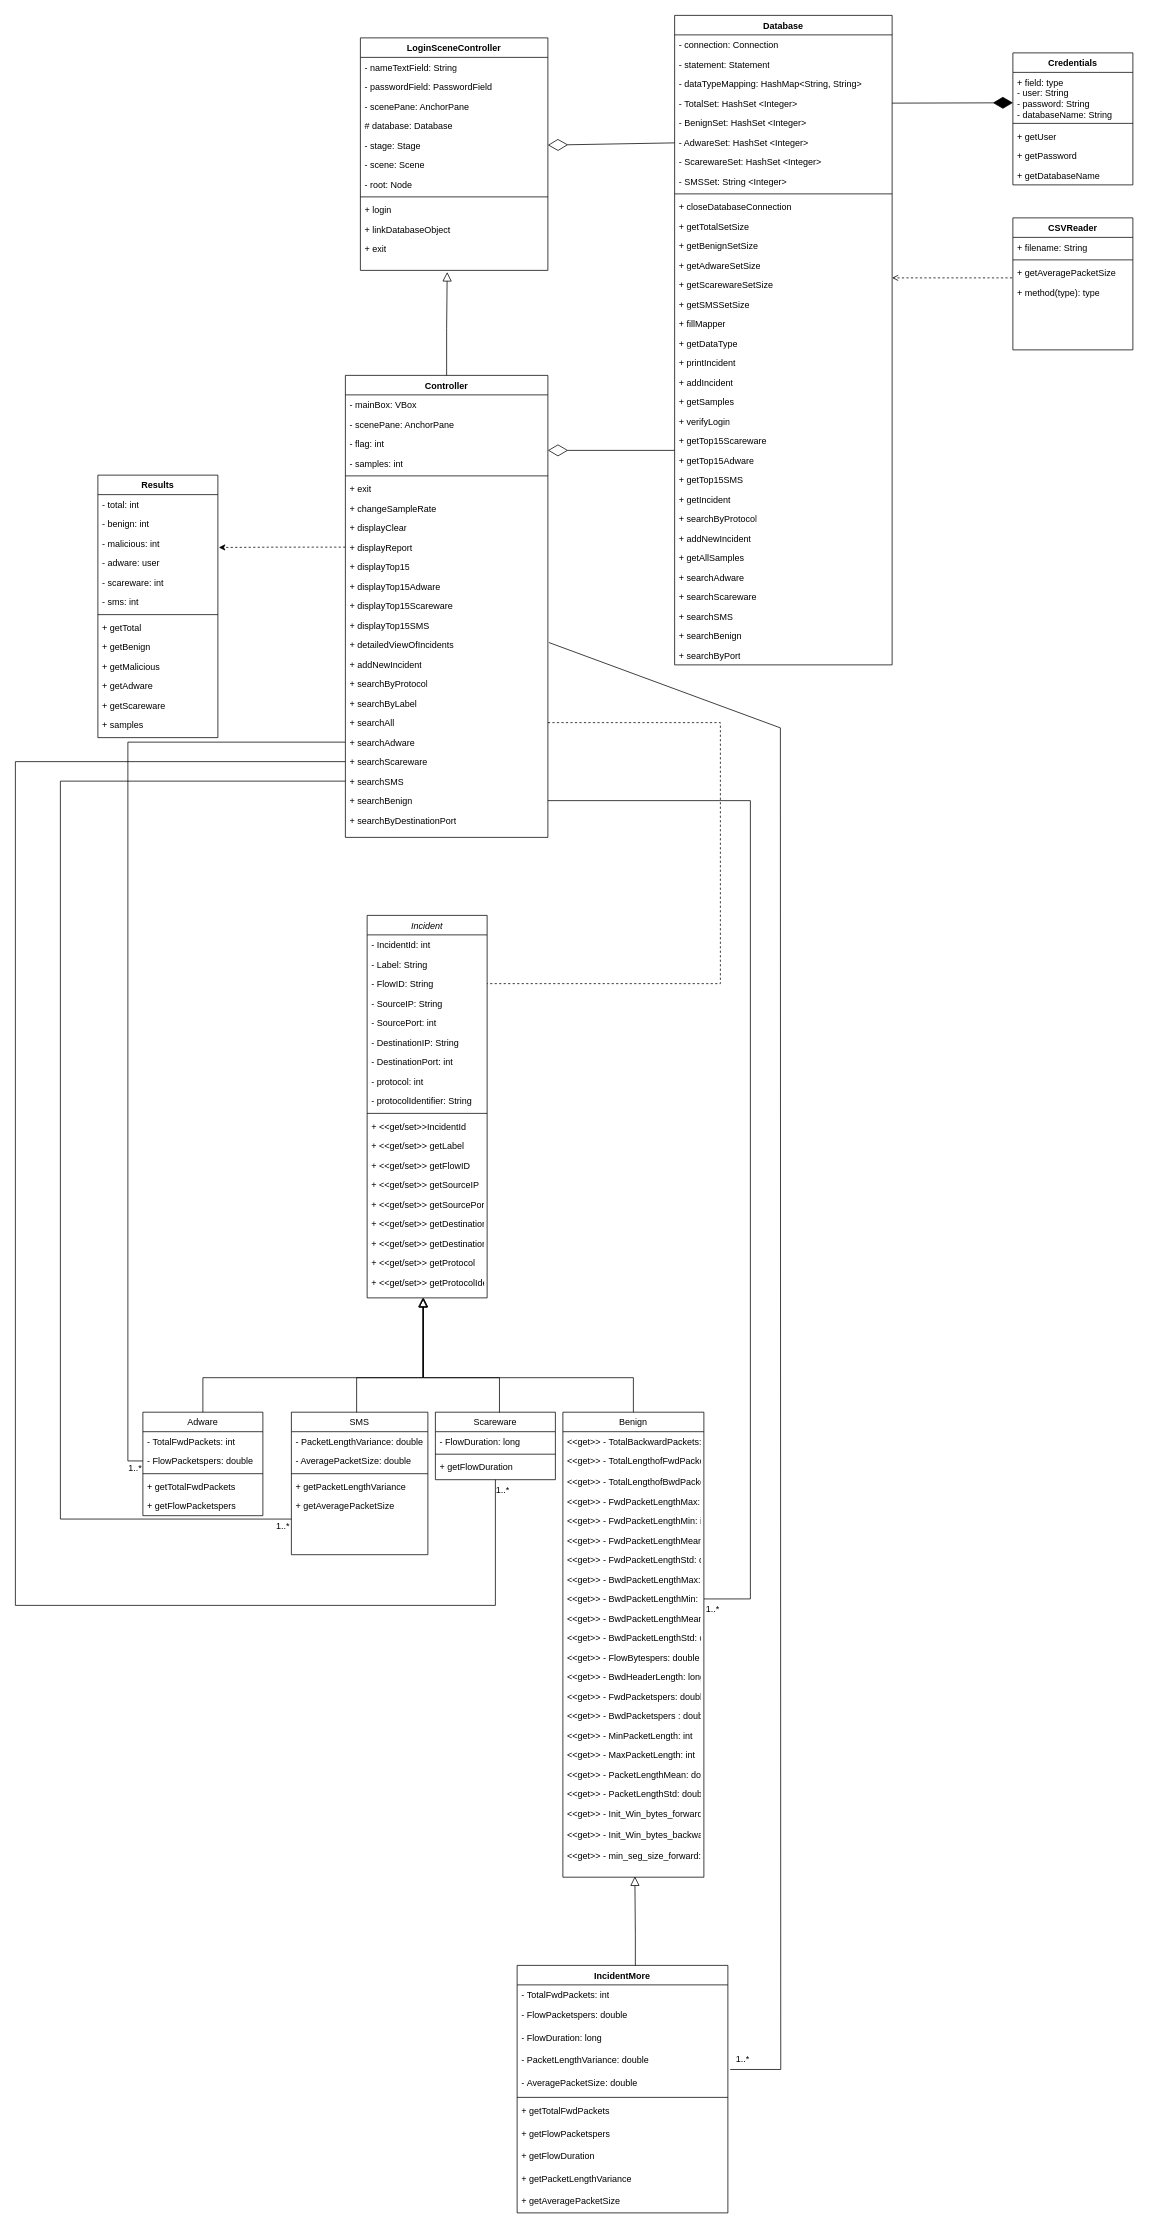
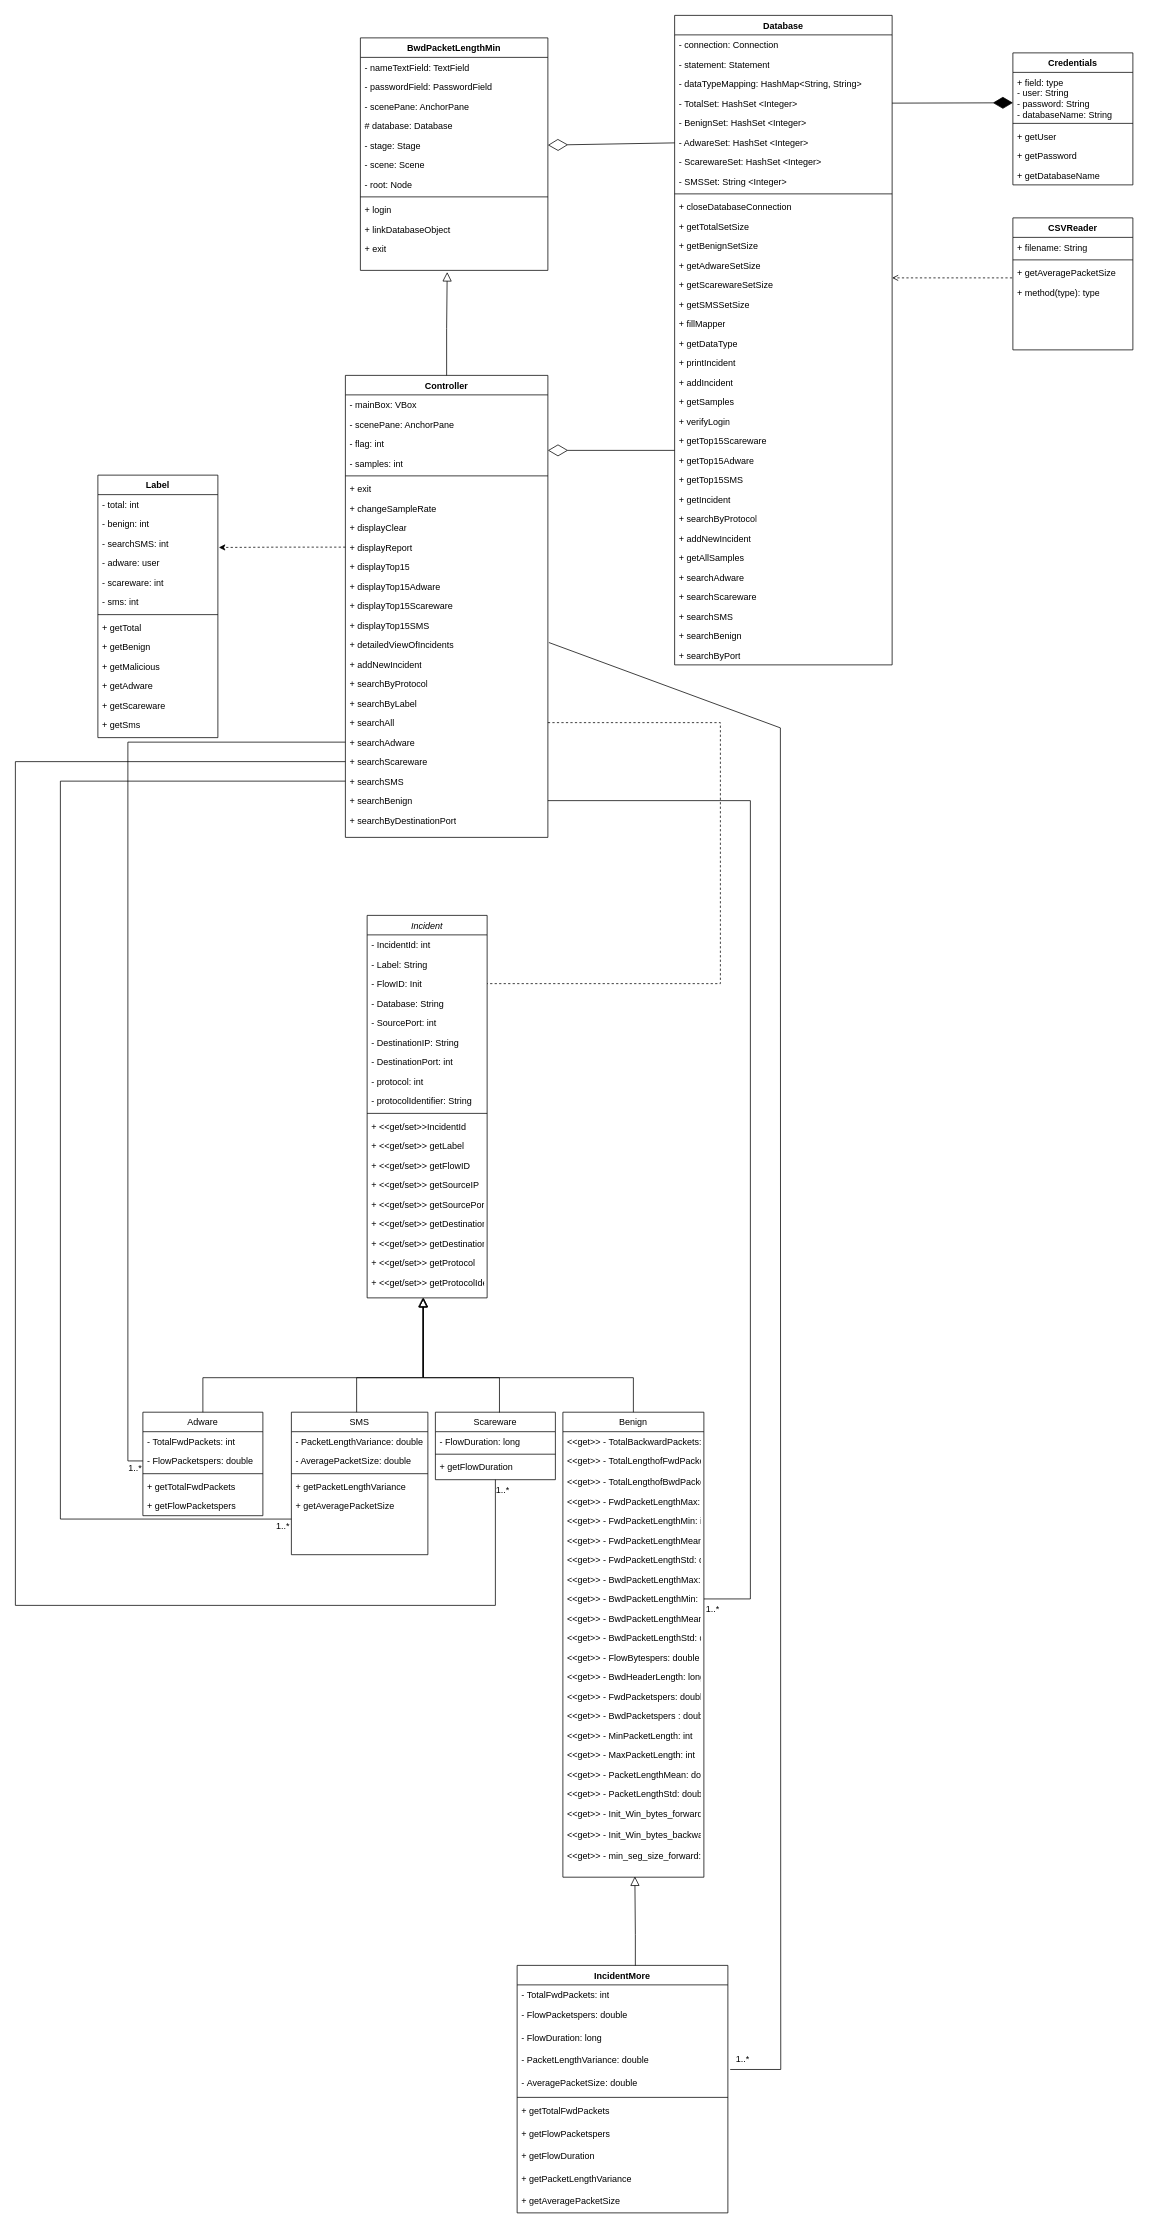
(454, 49) -> (454, 49)
(417, 68) -> (423, 68)
(158, 486) -> (158, 486)
(134, 544) -> (138, 544)
(124, 726) -> (123, 726)
(406, 984) -> (401, 984)
(412, 1004) -> (412, 1004)
